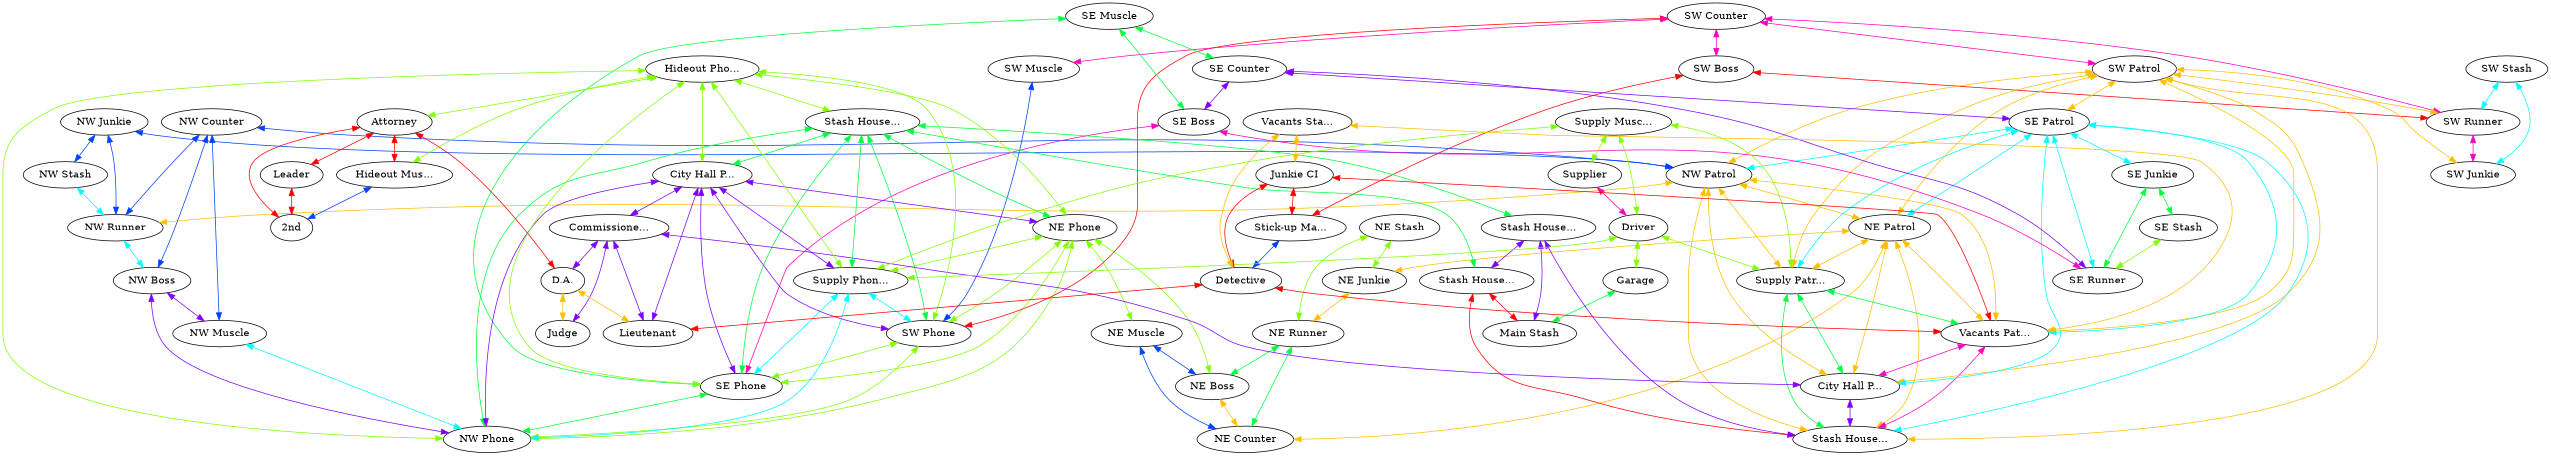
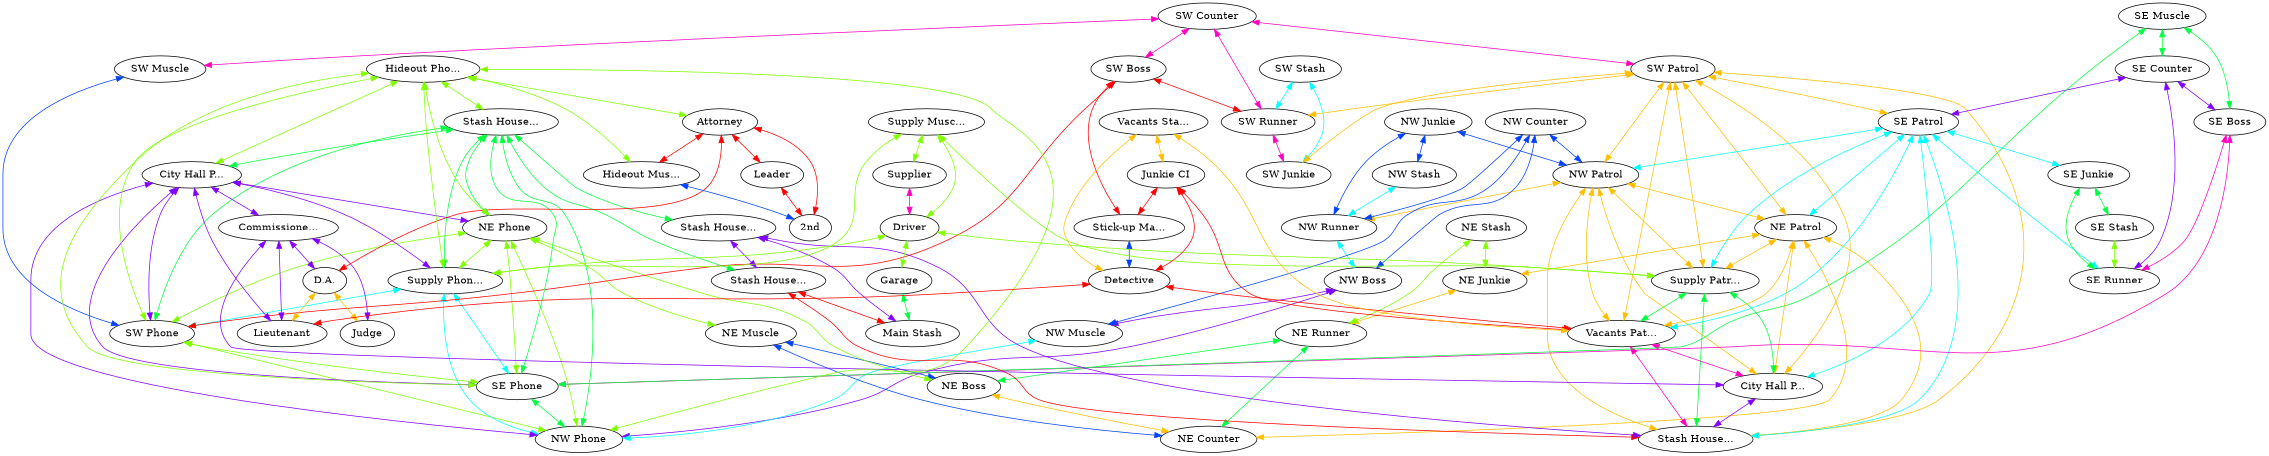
(1188, 55) -> (660, 273)
